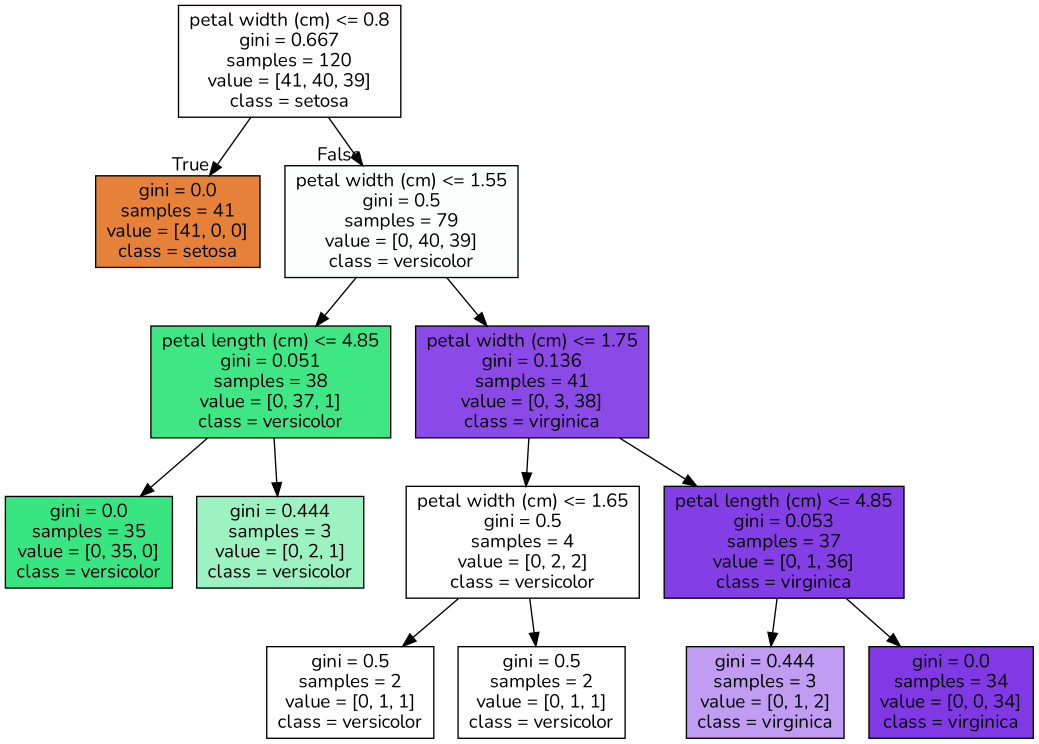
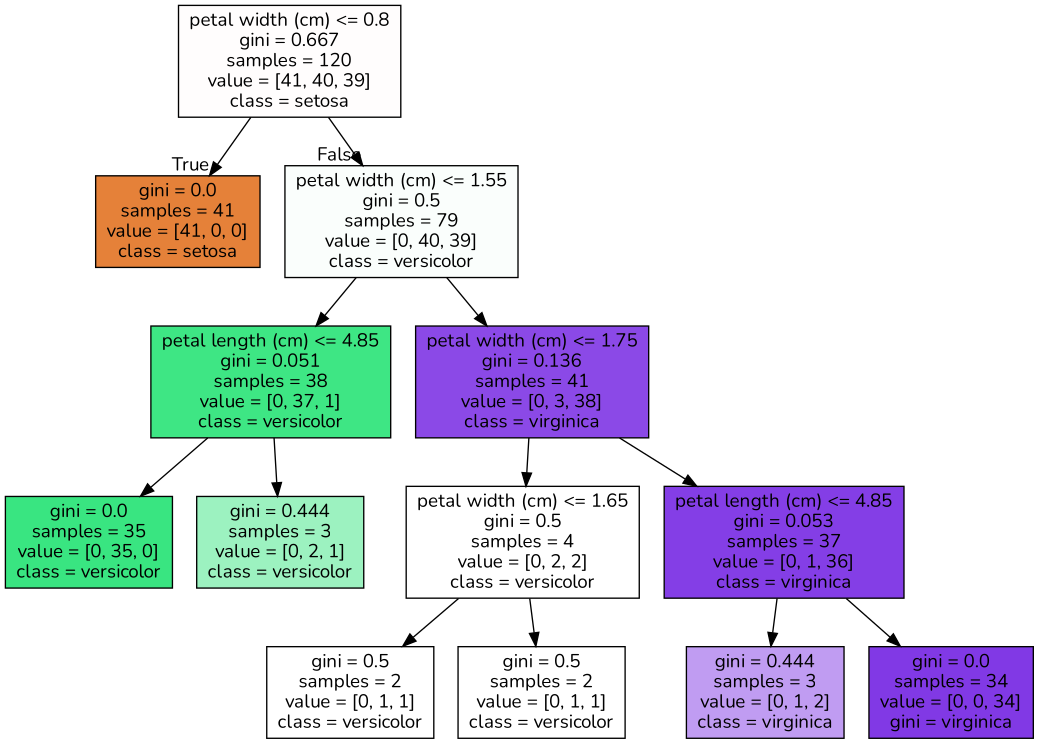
(951, 692) -> (951, 692)
